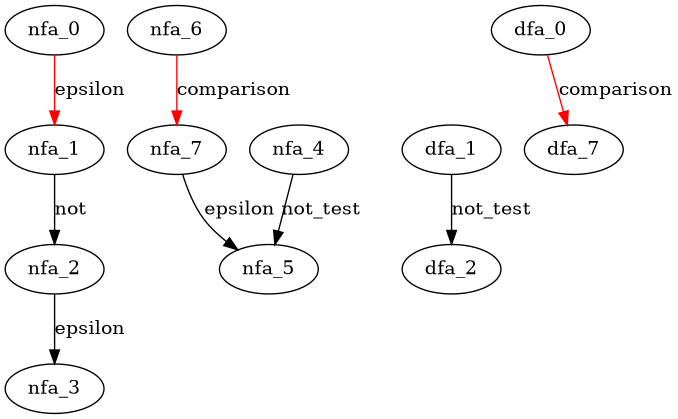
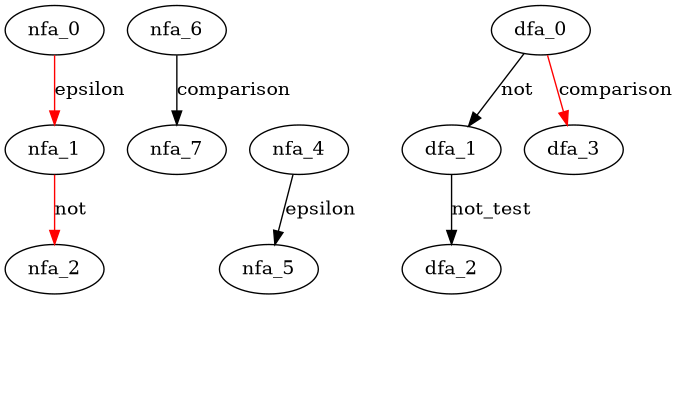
(177, 83) -> (177, 83)
none -> (501, 84)
(574, 150) -> (574, 150)
(55, 203) -> (55, 203)
(321, 209) -> (321, 209)
(199, 212) -> none
(55, 389) -> none
